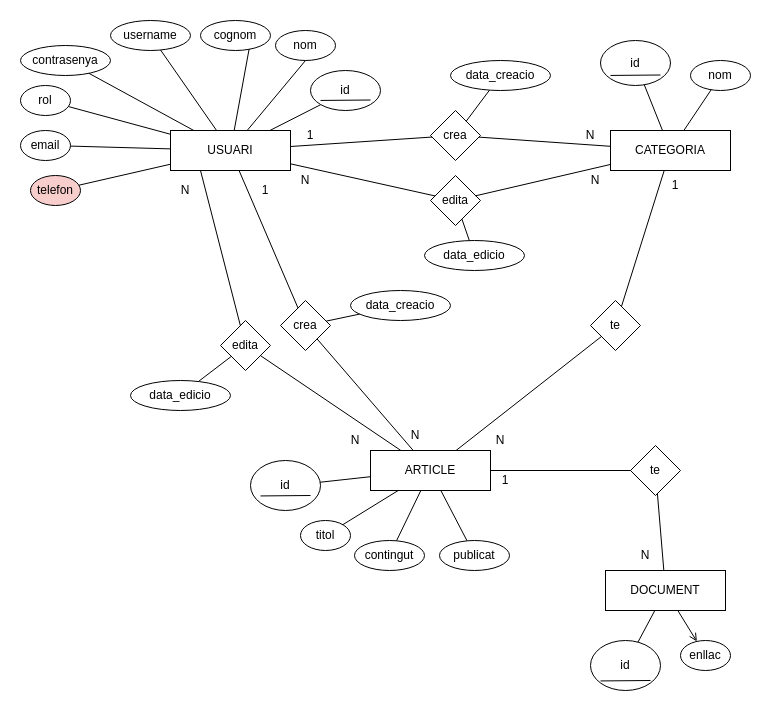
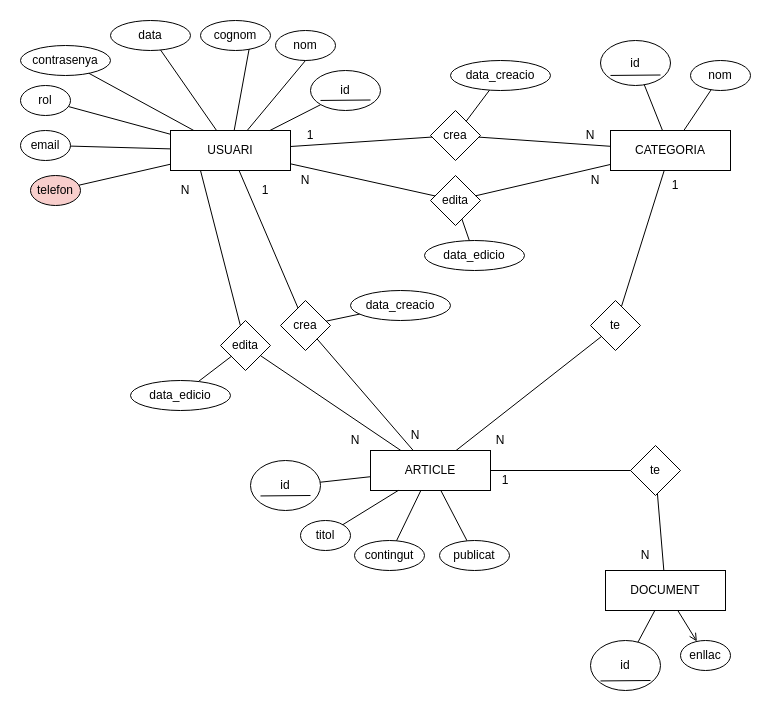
(151, 36) -> (151, 36)
